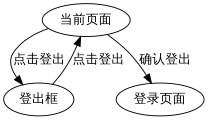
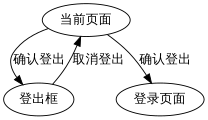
(40, 60) -> (40, 60)
(99, 60) -> (99, 60)
